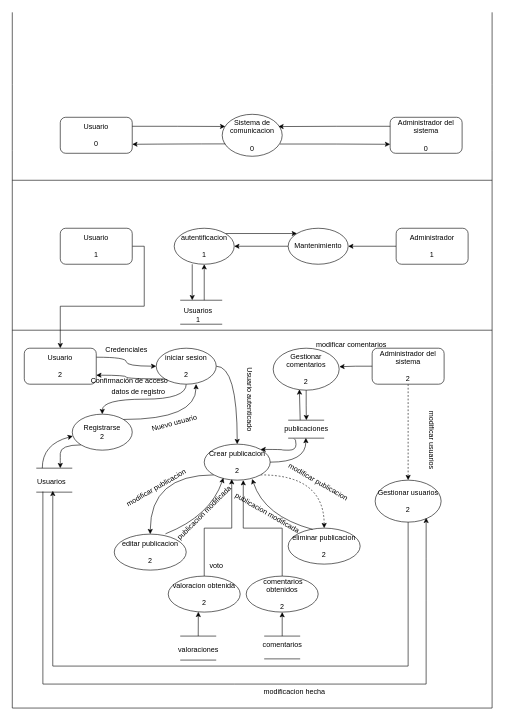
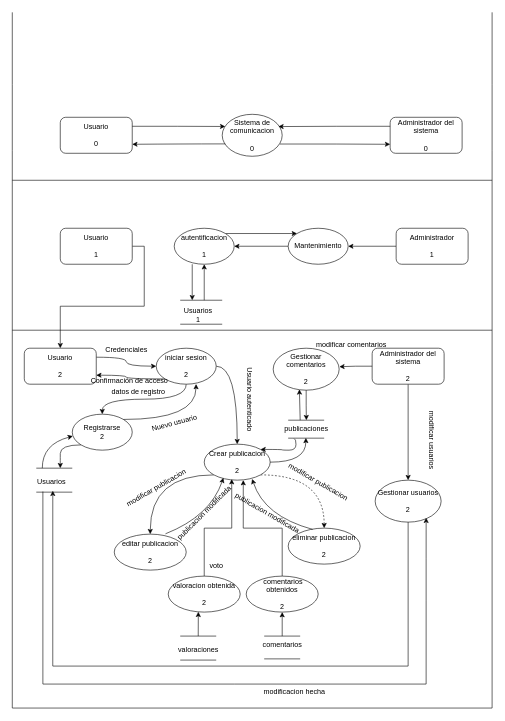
(408, 429) -> (408, 429)
